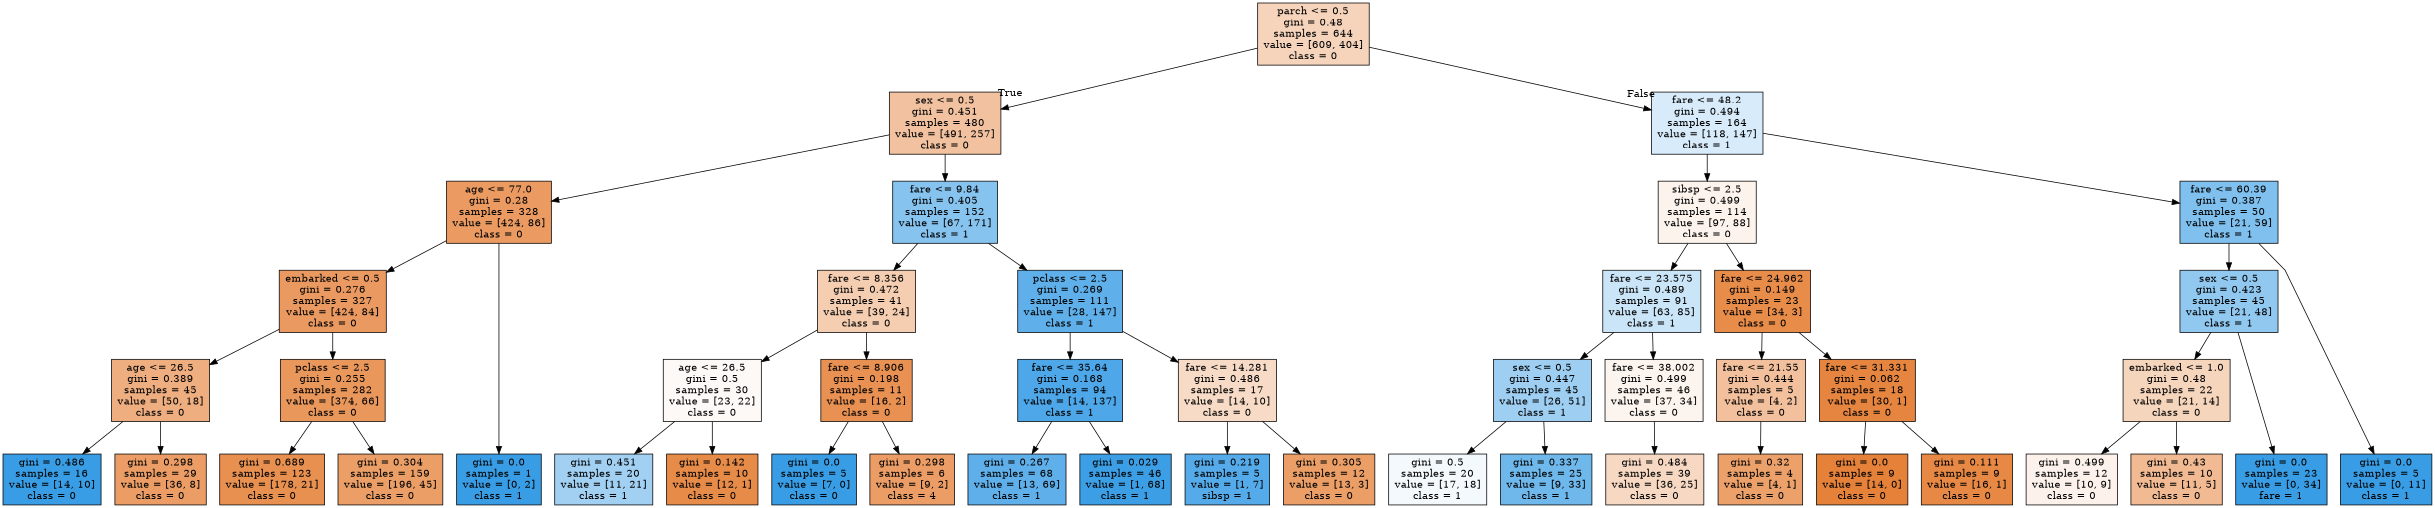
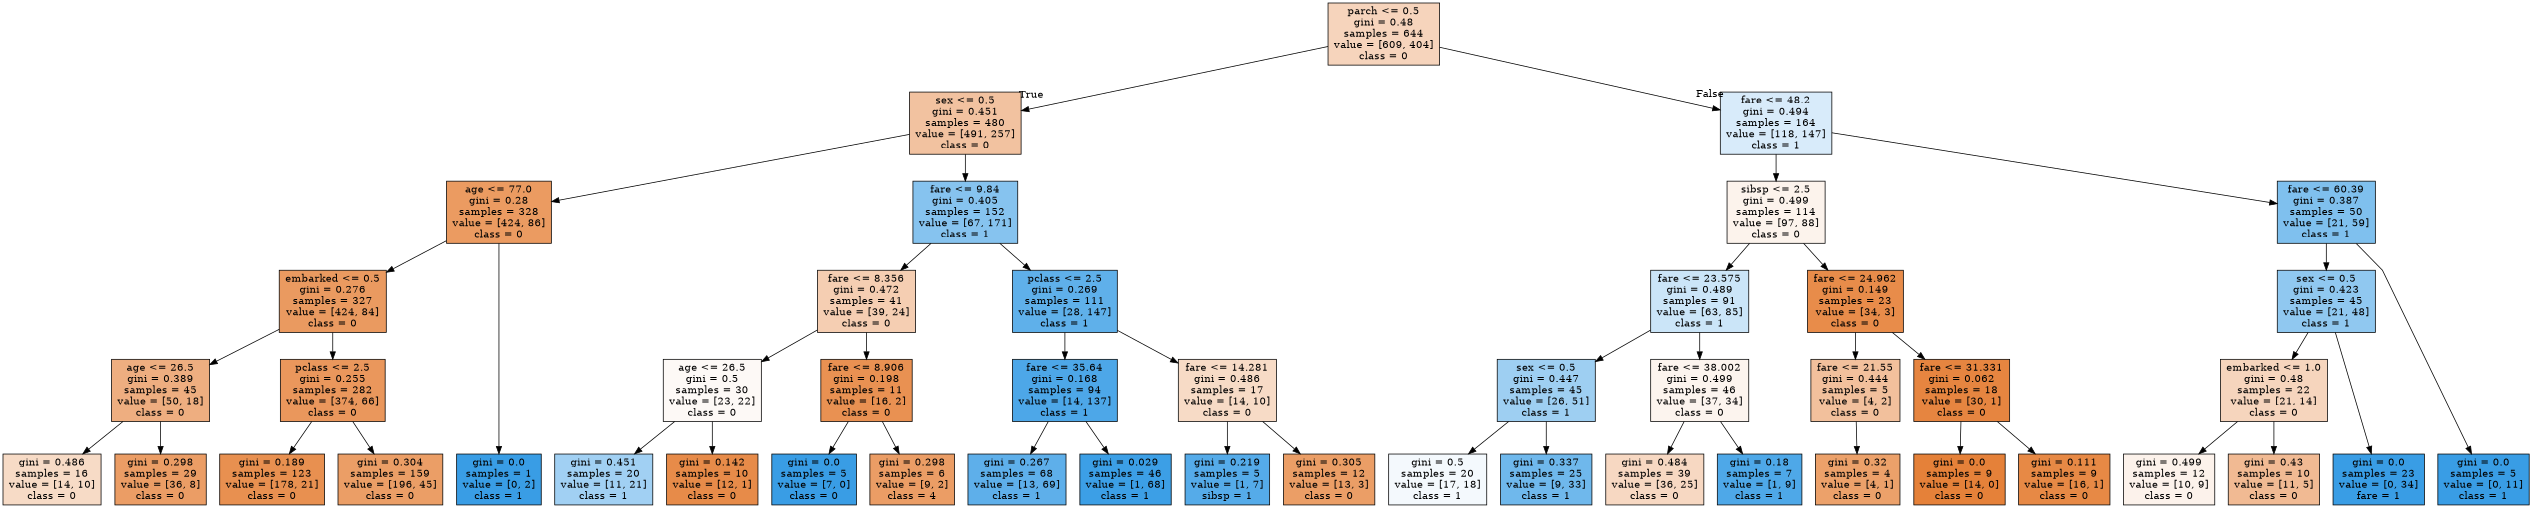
(52, 479) -> (52, 479)
(272, 479) -> (272, 479)
none -> (1760, 479)
